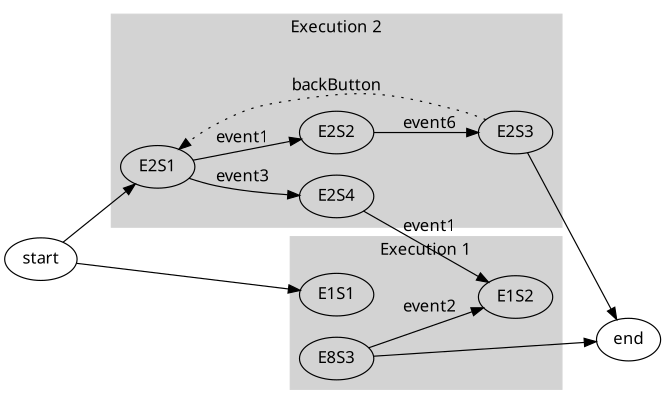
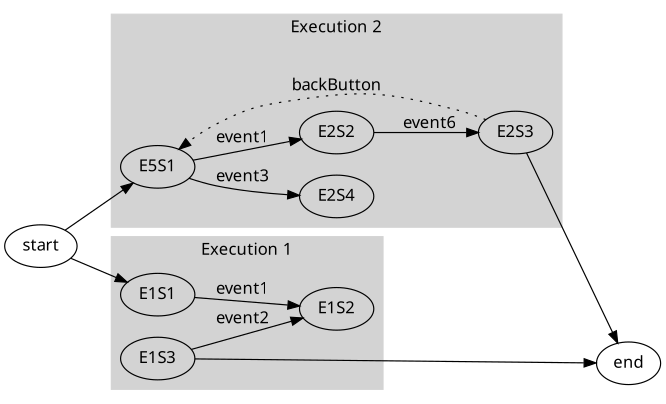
(158, 167) -> (158, 167)
(424, 245) -> (241, 301)
(337, 359) -> (158, 359)
